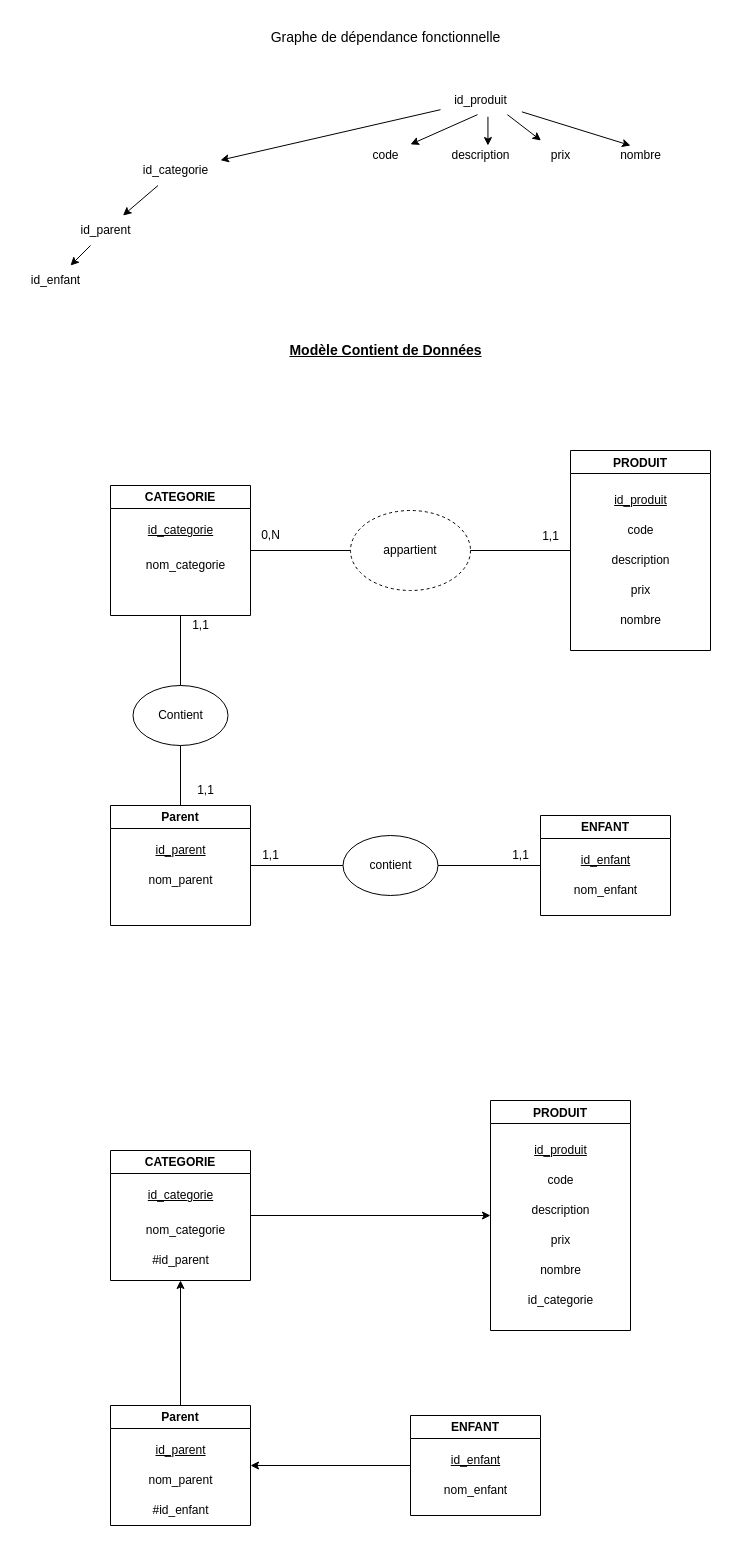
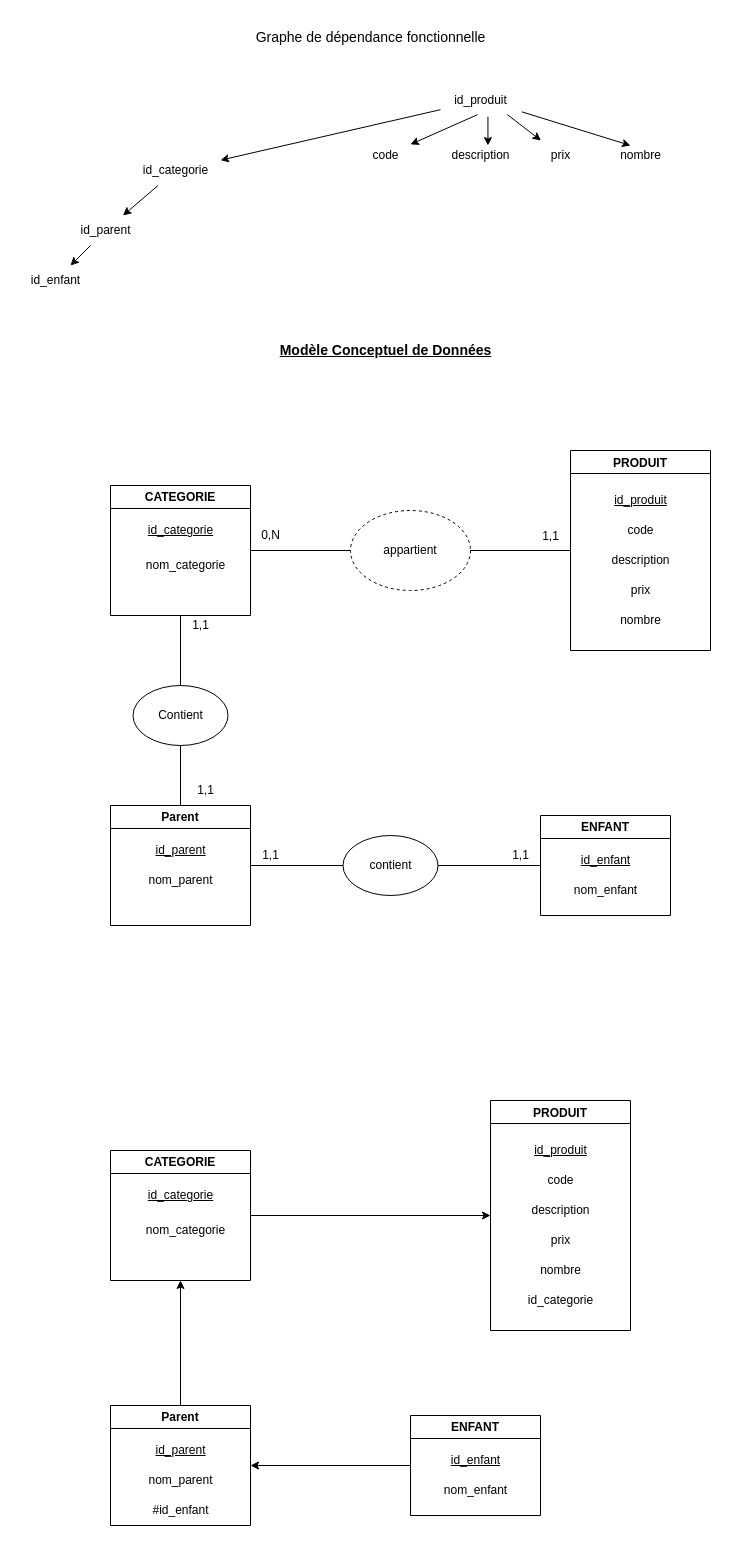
(386, 46) -> (371, 46)
(386, 351) -> (386, 351)
(181, 1261) -> none
